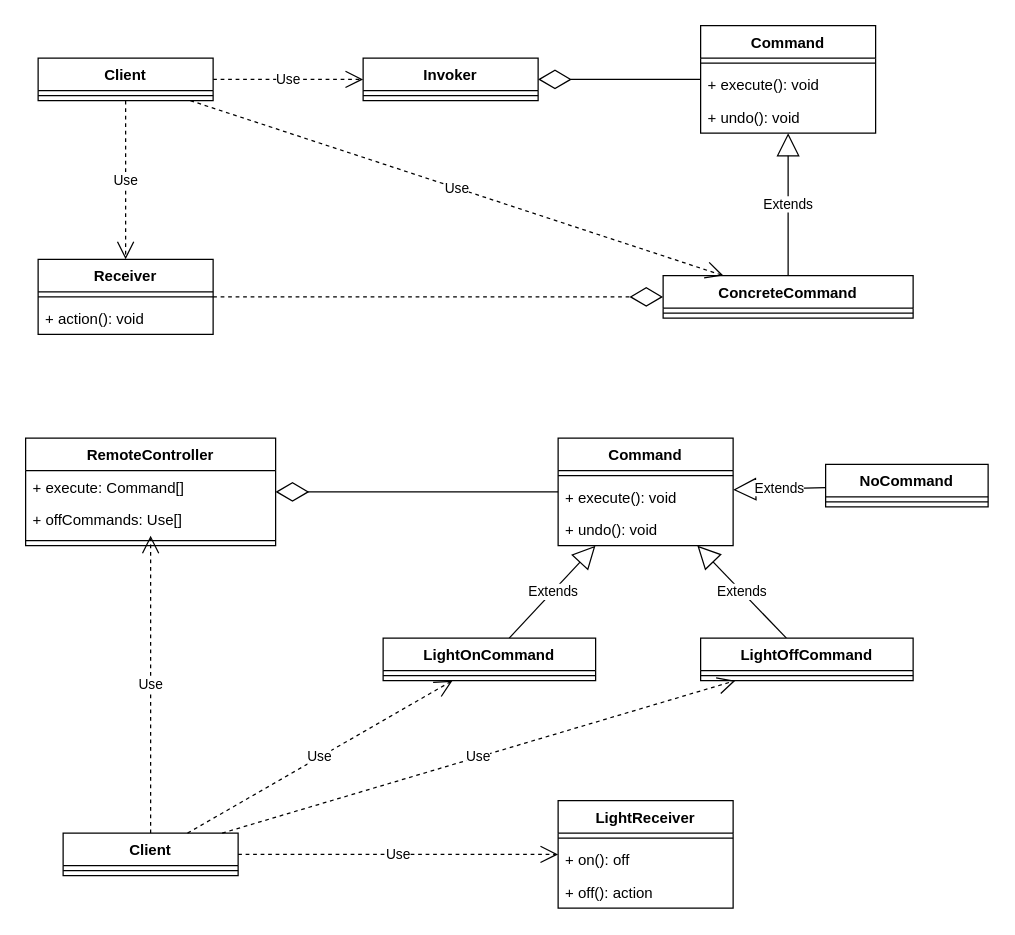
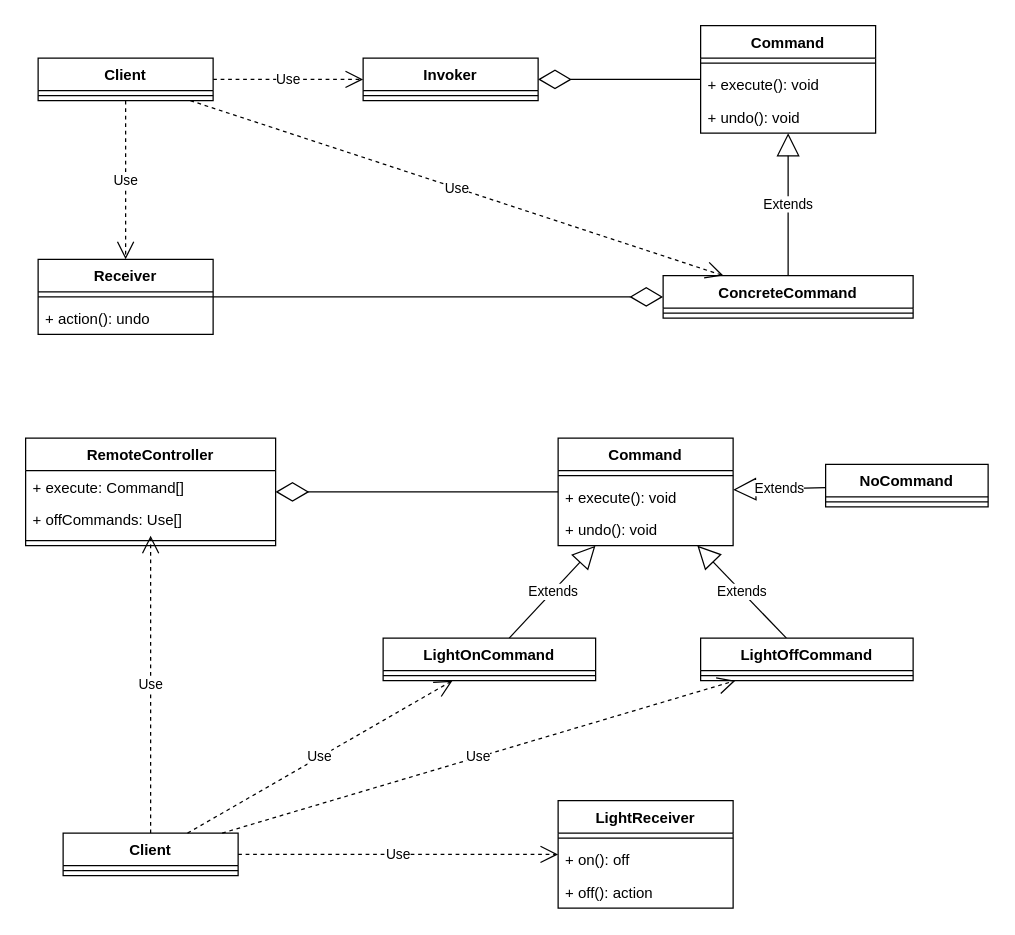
(422, 297) -> (422, 297)
(102, 319) -> (104, 319)
